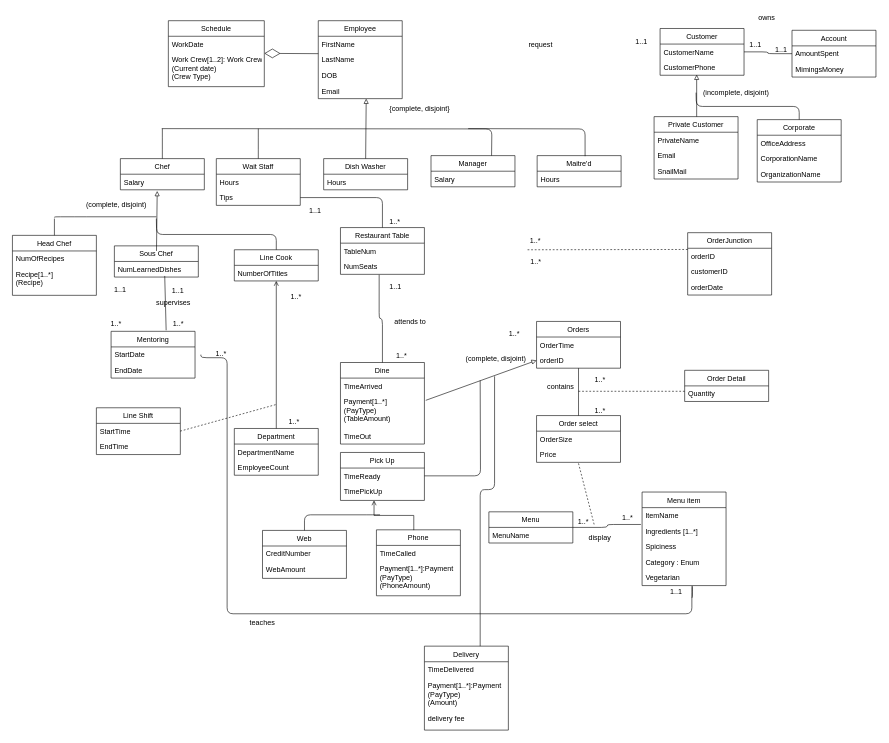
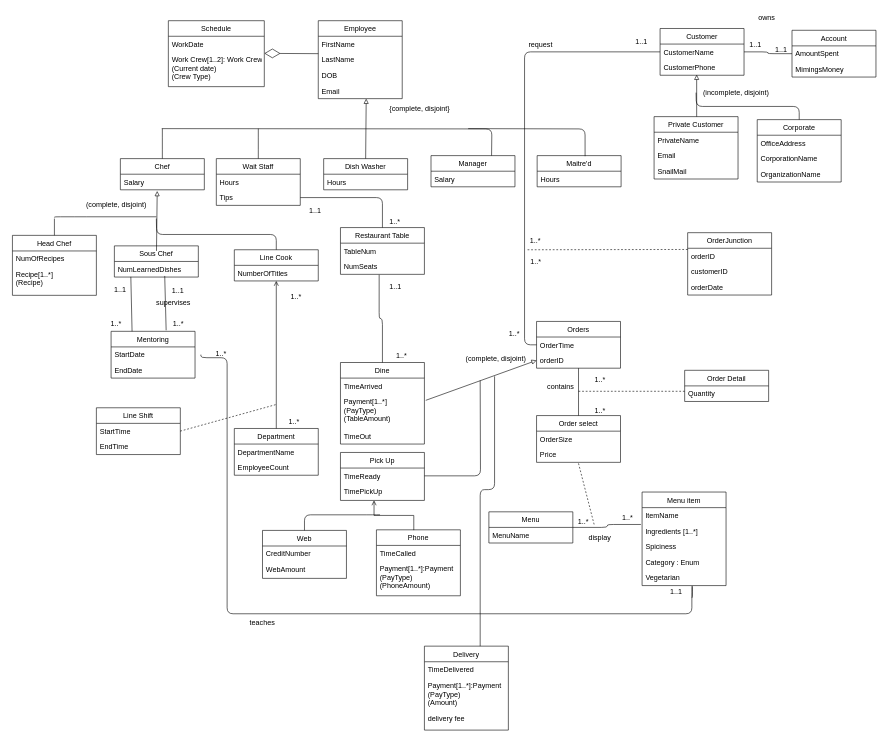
none -> (525, 137)
none -> (131, 303)
(412, 320) -> none
